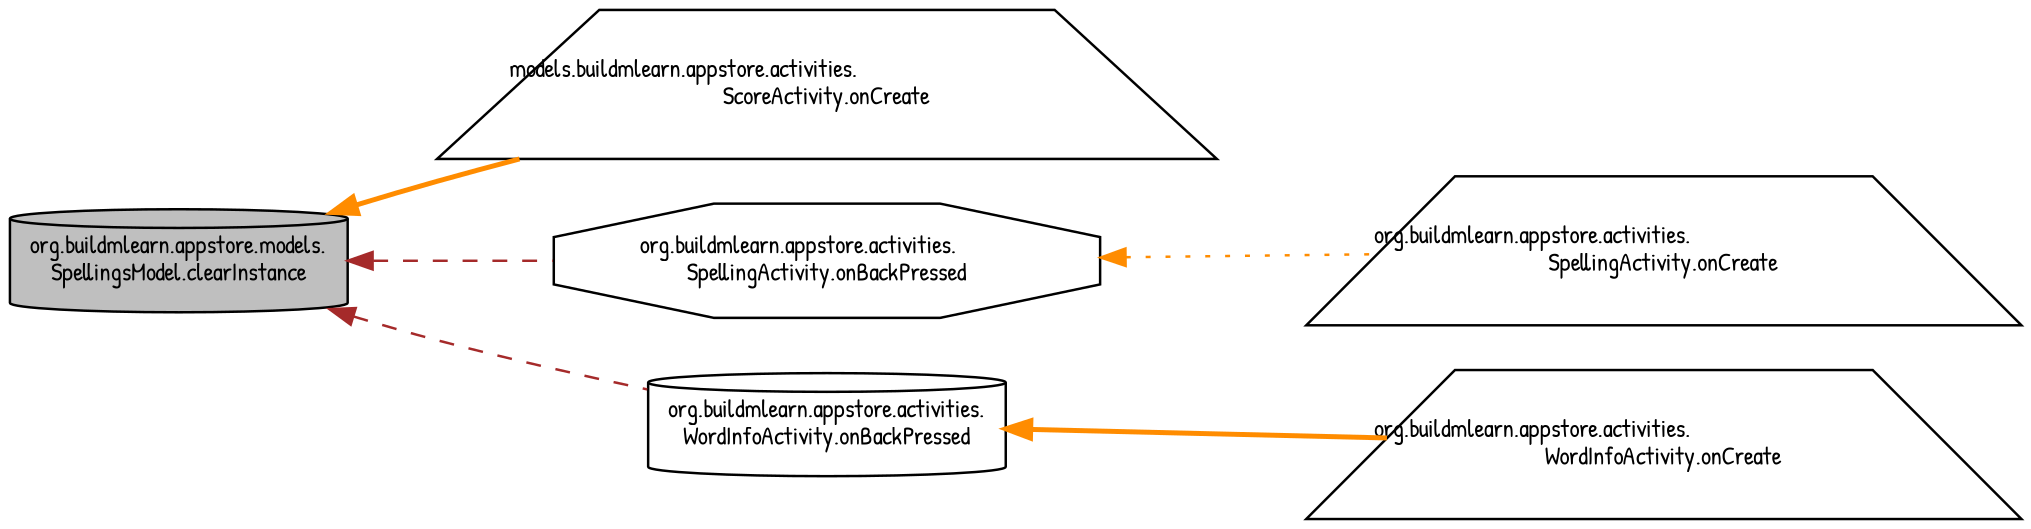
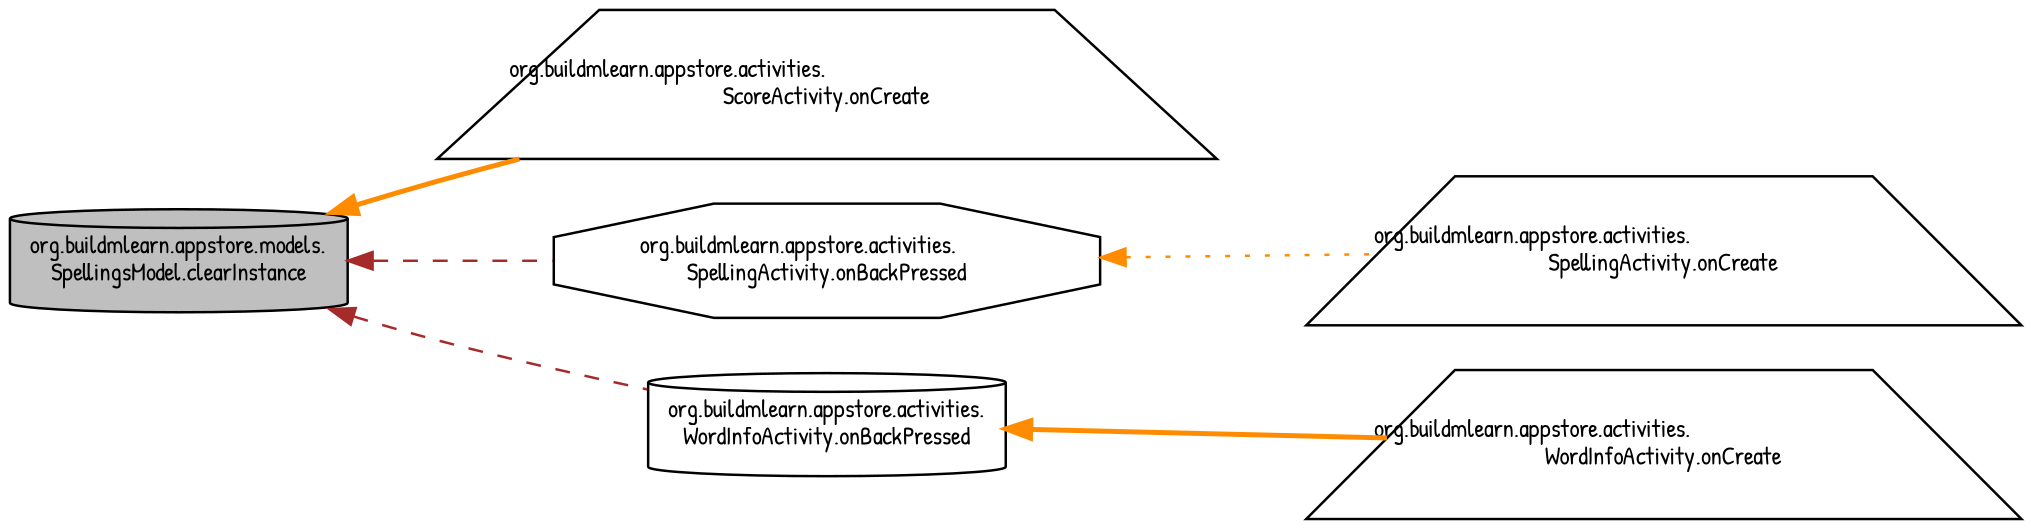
(827, 84) -> (827, 84)
